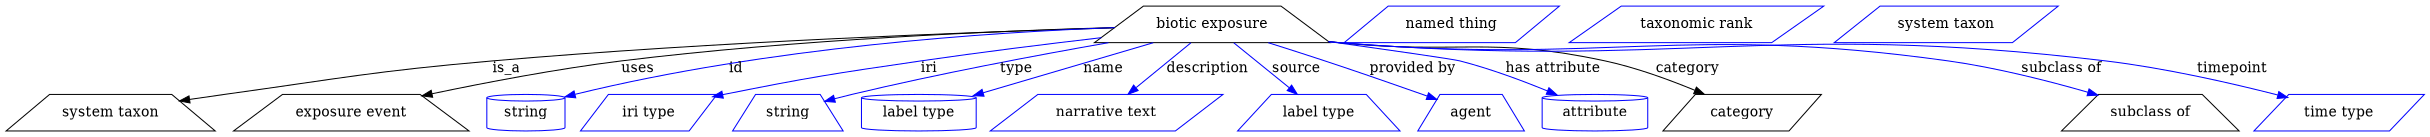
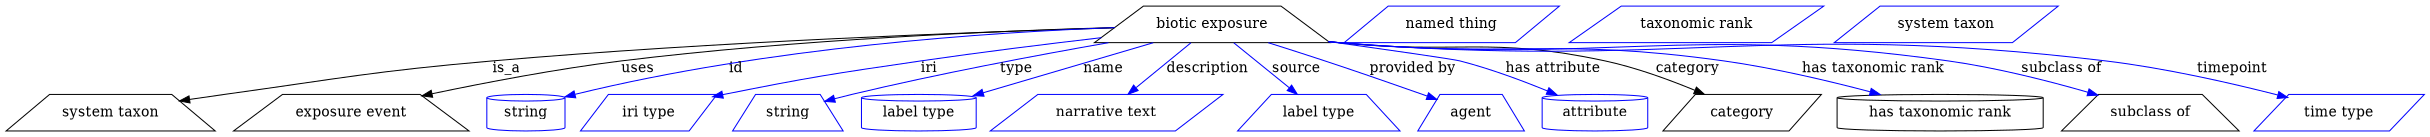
none -> (1940, 113)
